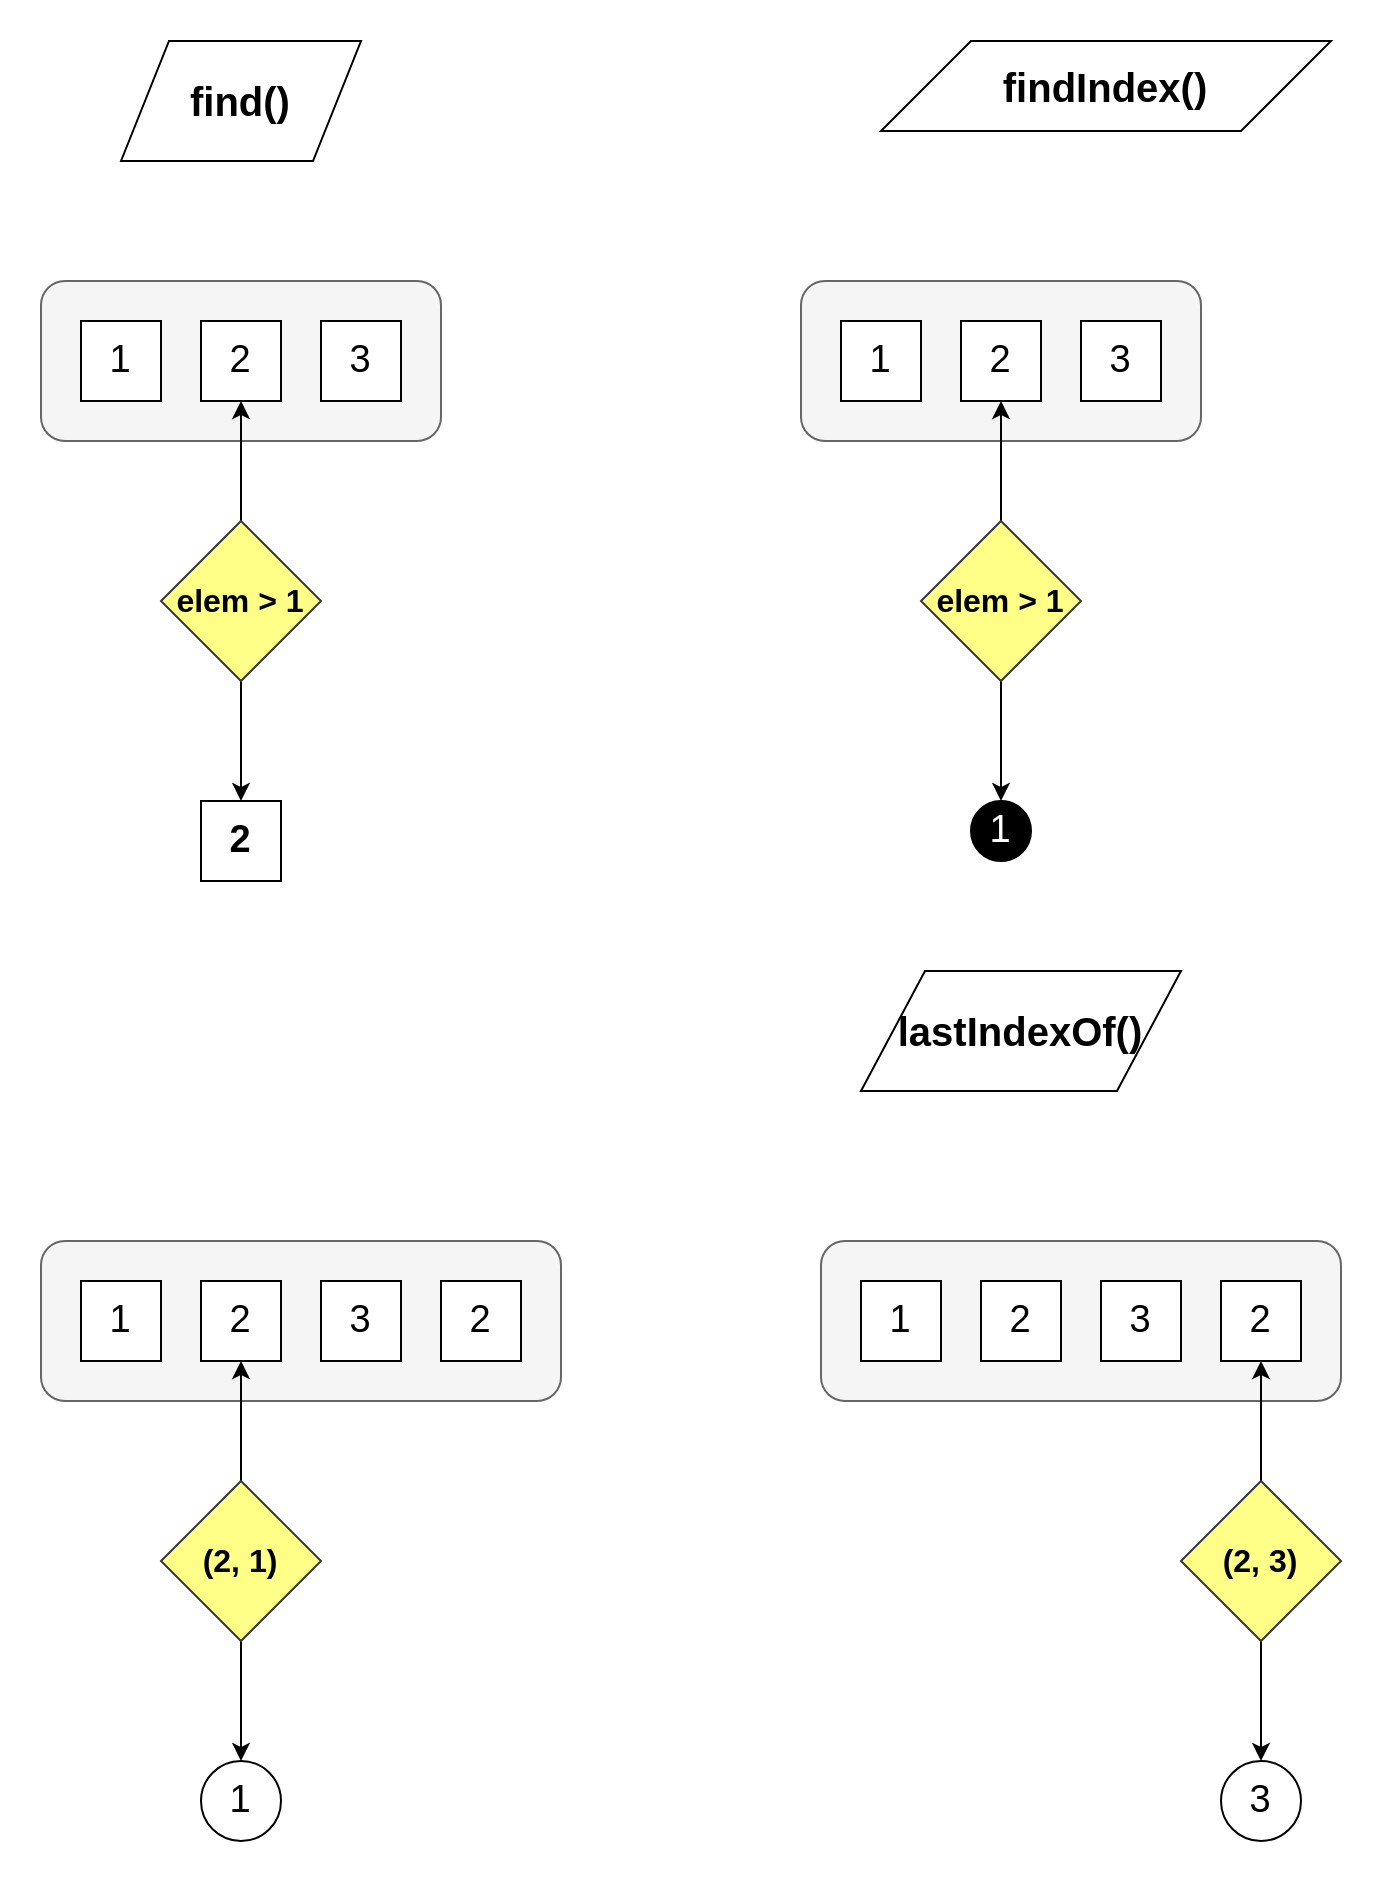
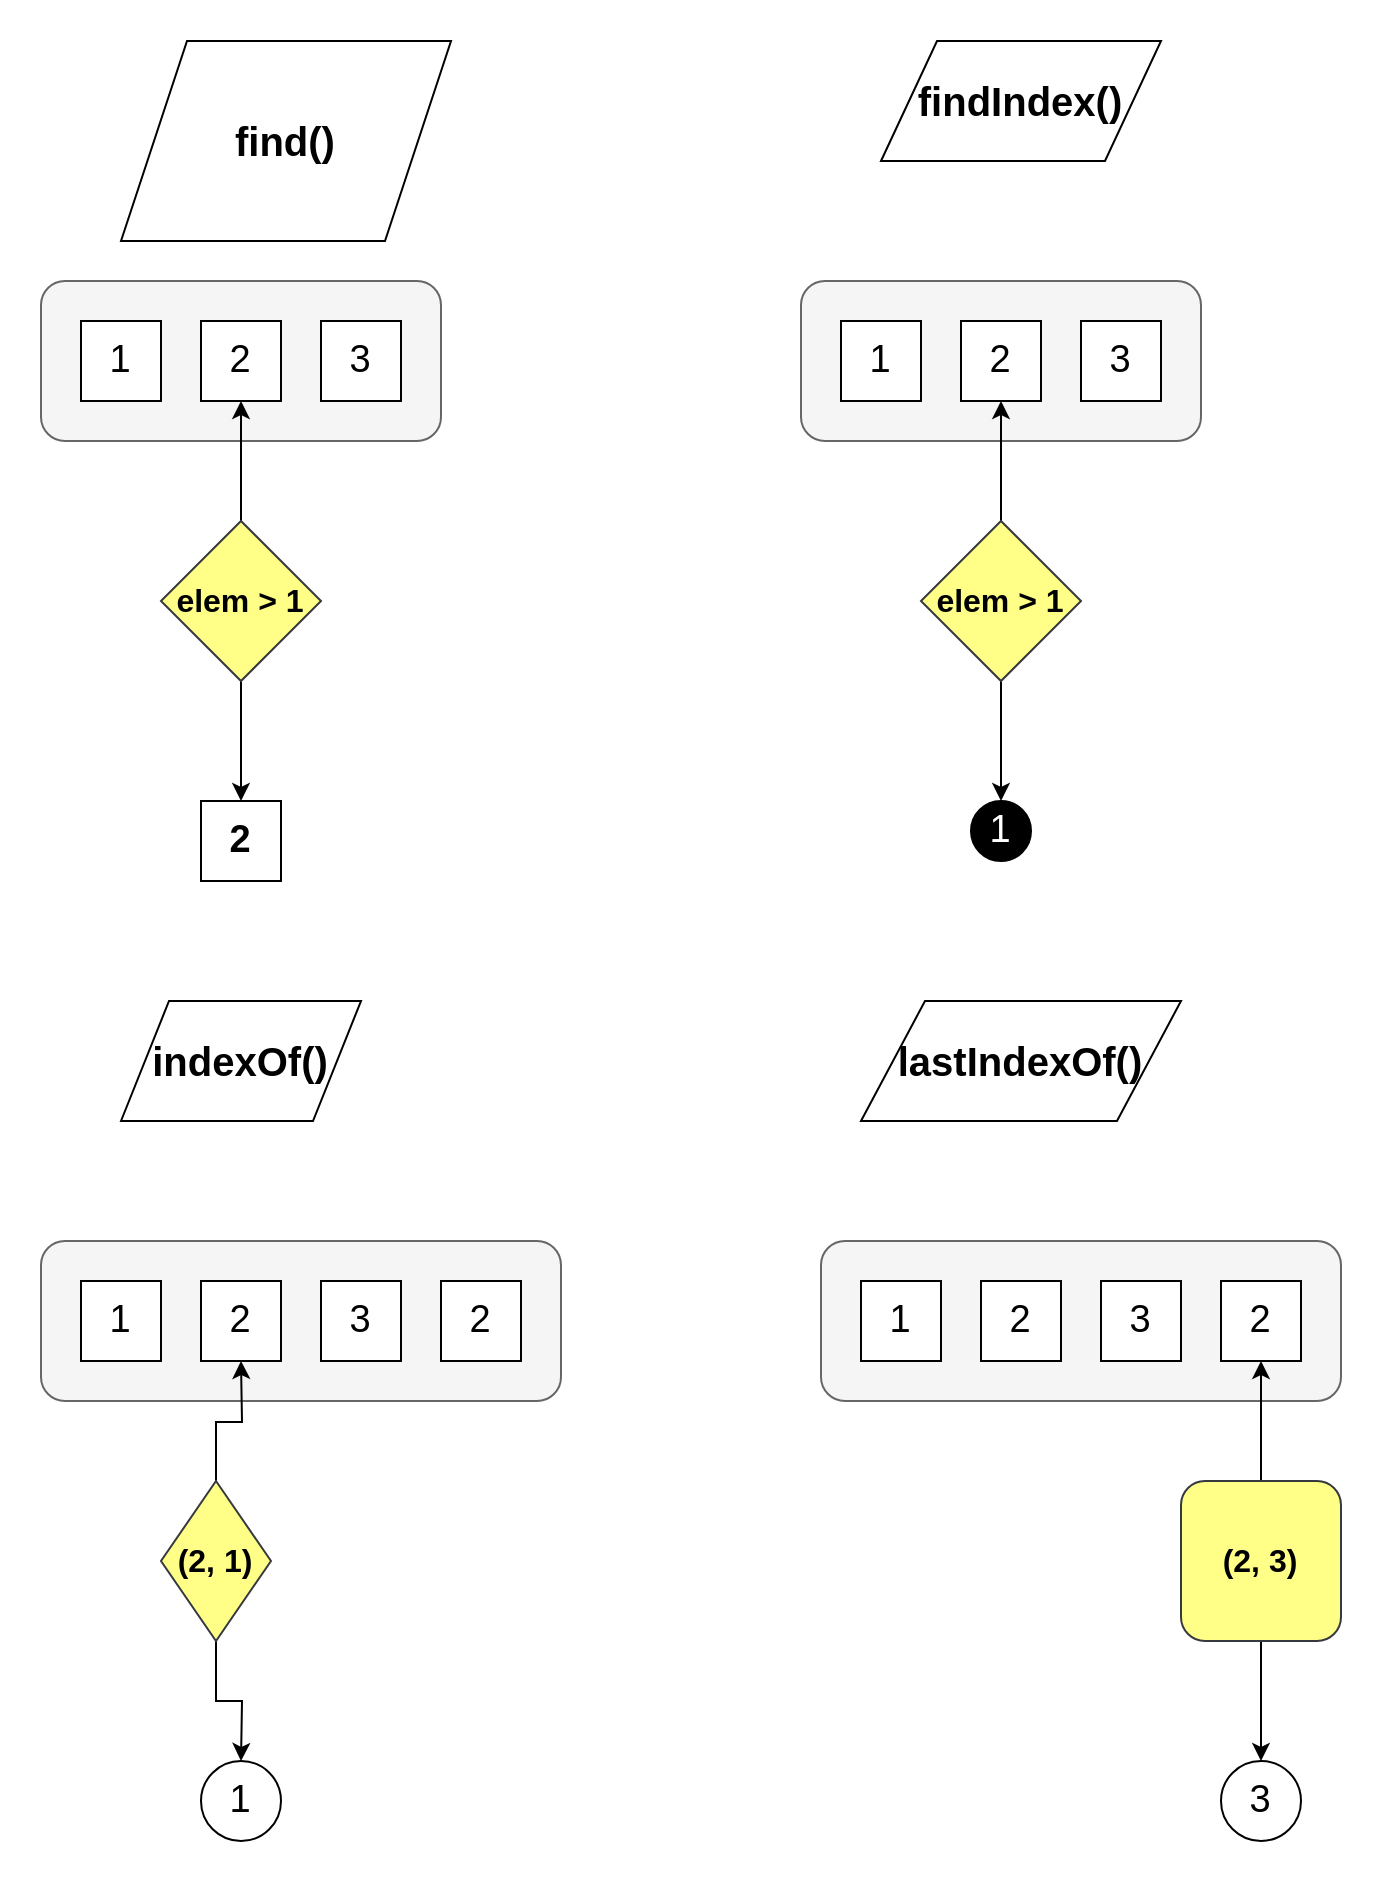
(1106, 86) -> (1021, 101)
(241, 101) -> (286, 141)
(1021, 1031) -> (1021, 1061)
none -> (241, 1061)
(241, 1561) -> (216, 1561)
(1261, 1561) -> (1261, 1561)
